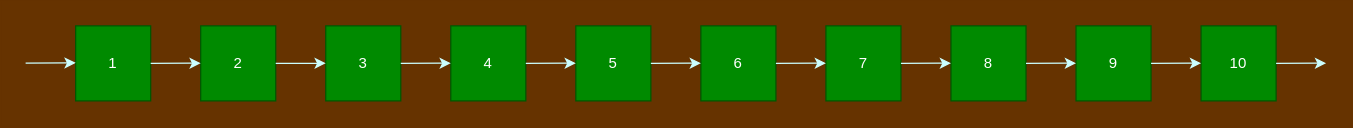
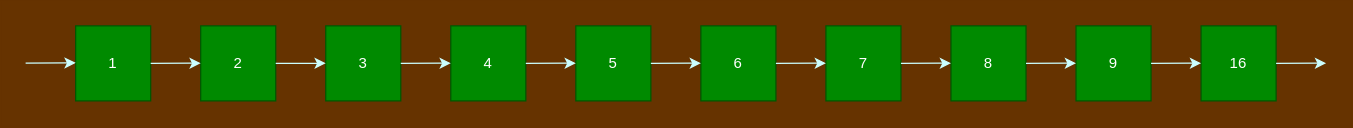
(1238, 63) -> (1238, 63)
